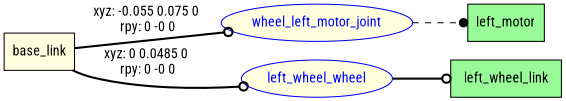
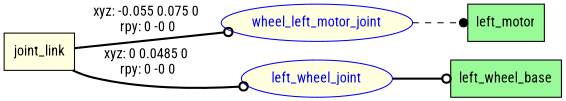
(39, 52) -> (39, 52)
(317, 79) -> (317, 79)
(506, 79) -> (506, 79)
